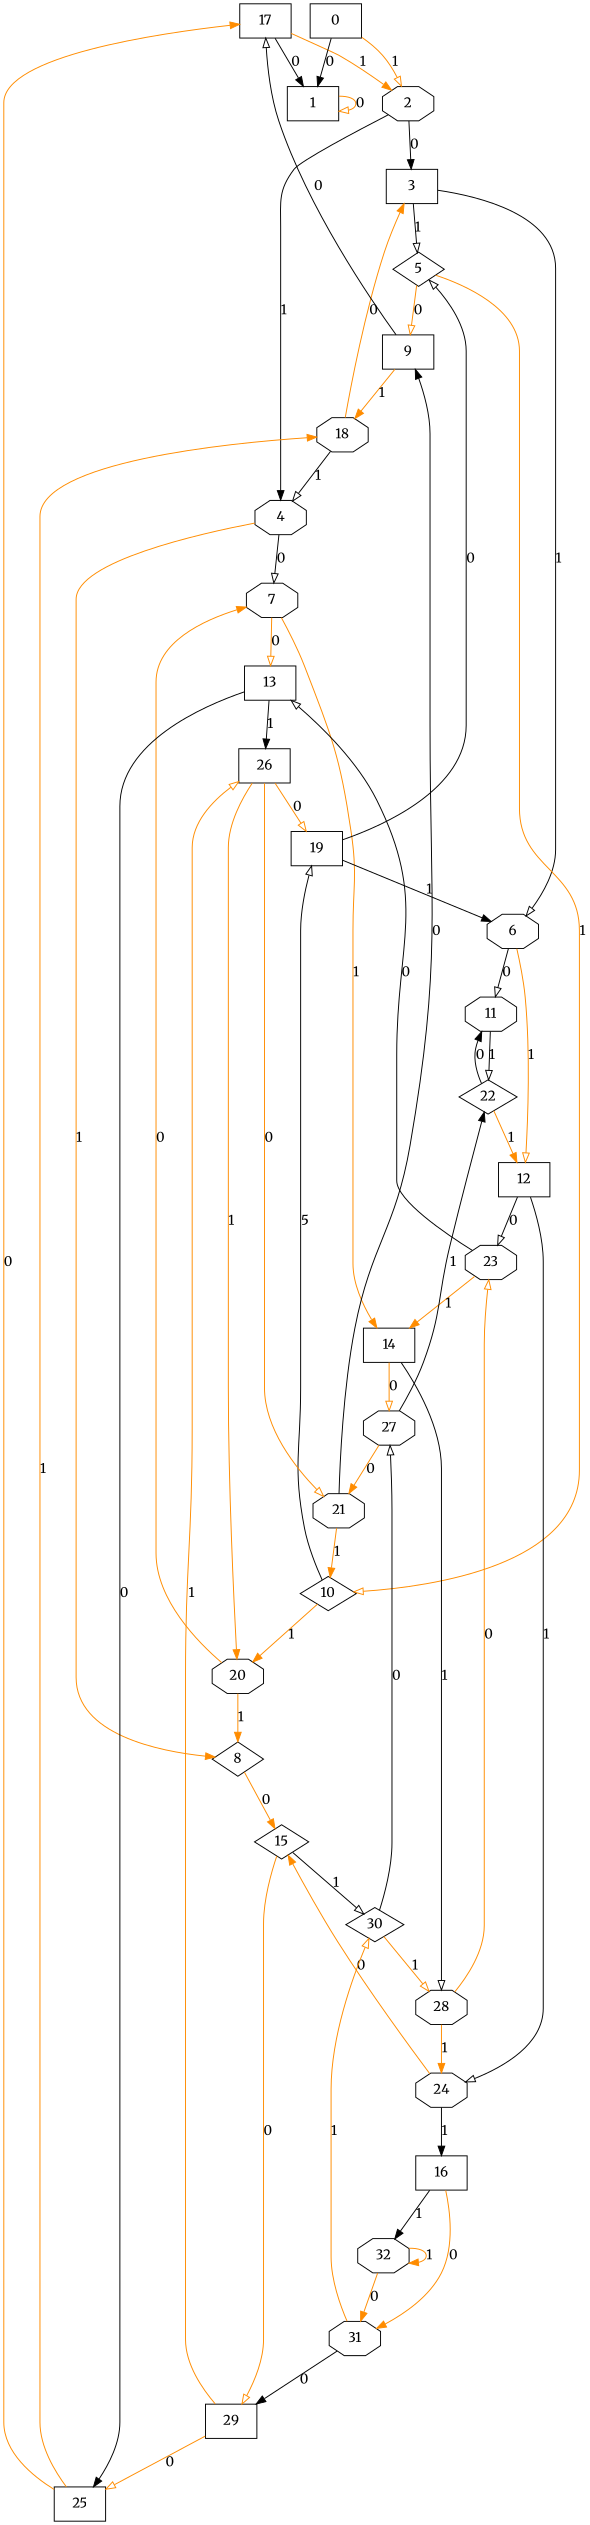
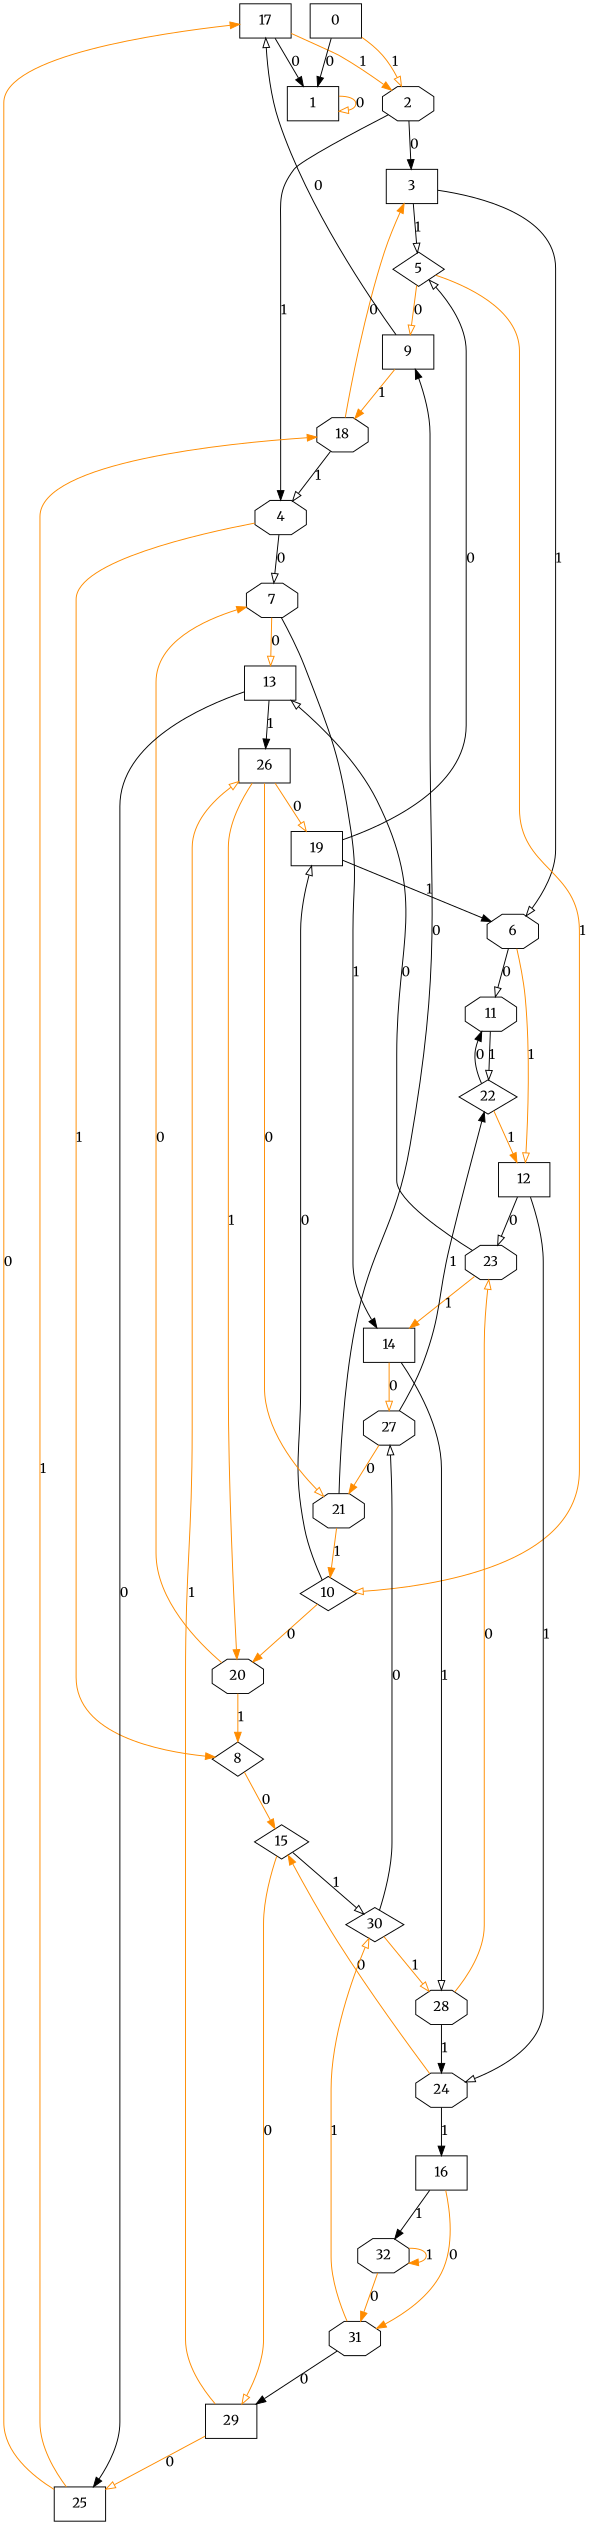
(353, 964) -> (353, 964)
(305, 1221) -> (305, 1221)
(292, 1635) -> (292, 1635)
(441, 2044) -> (441, 2044)
